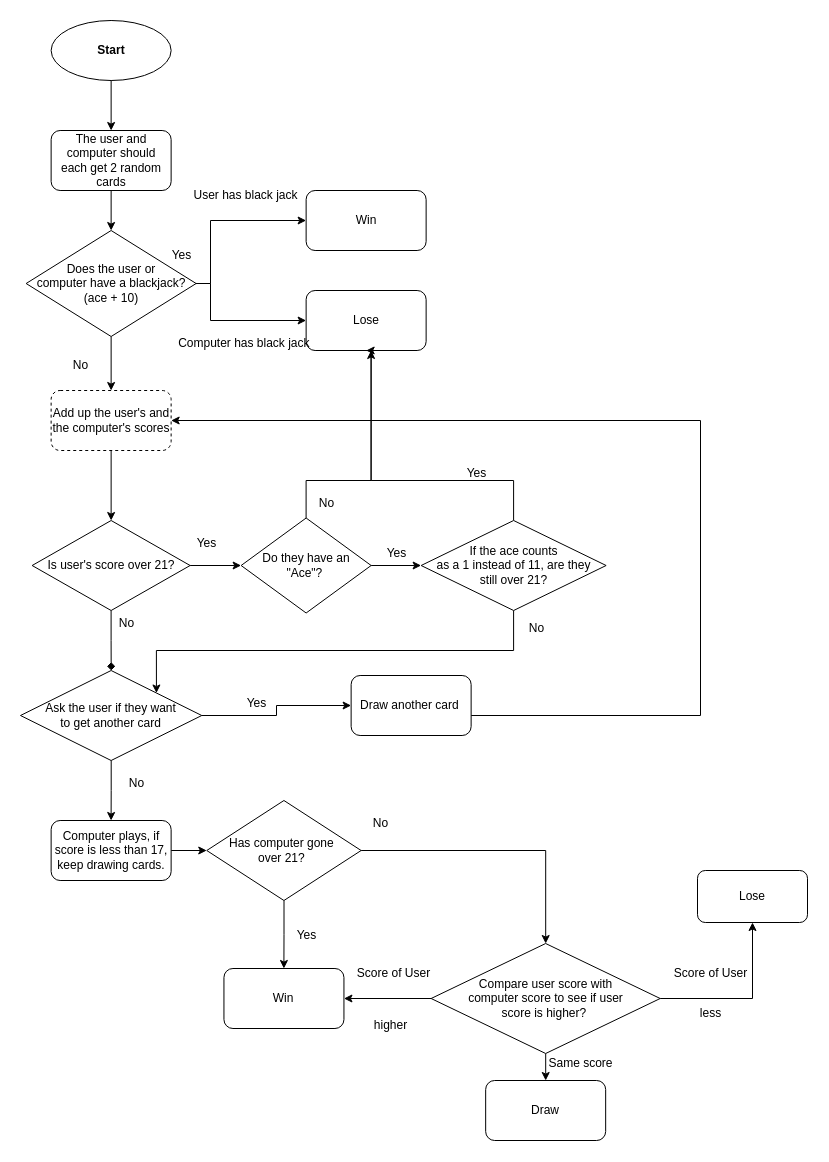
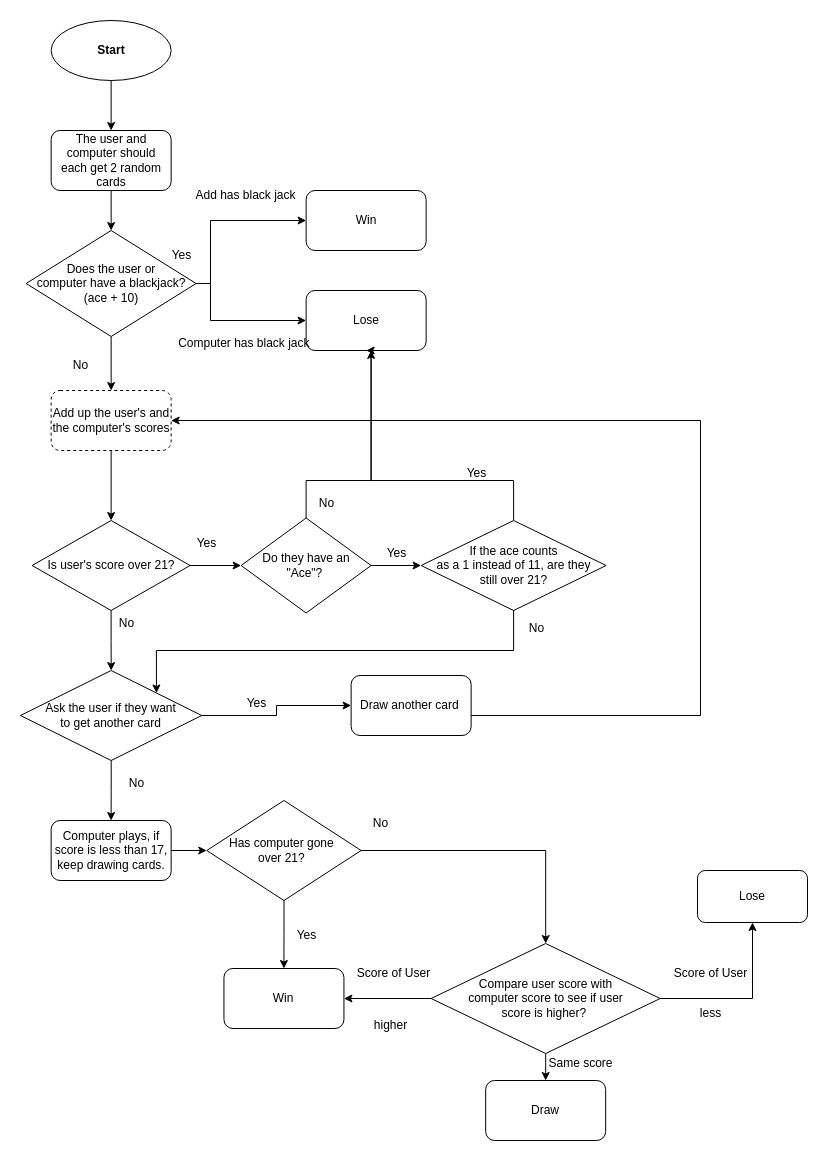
(246, 196) -> (246, 196)
(111, 661) -> (111, 662)
